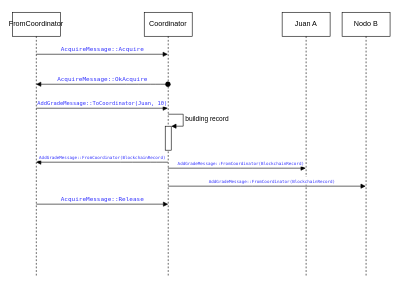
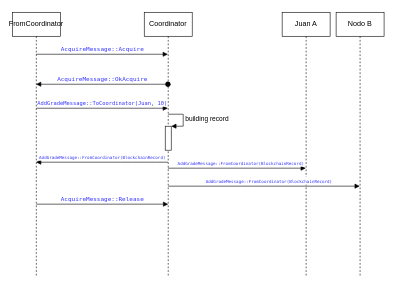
(366, 144) -> (360, 144)
